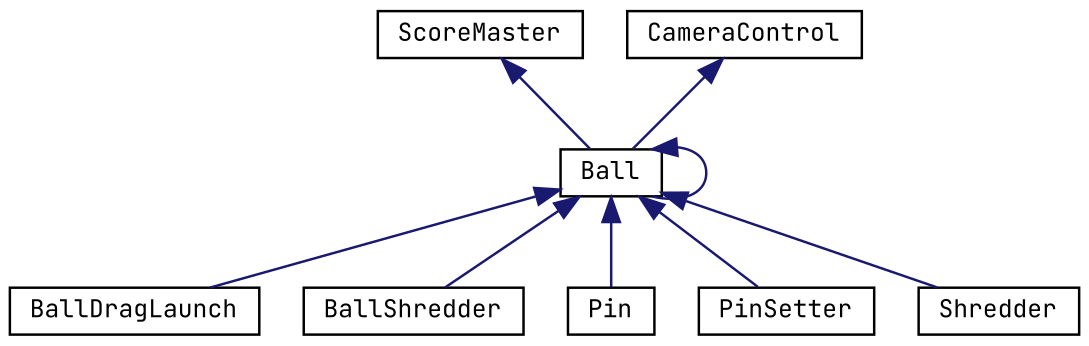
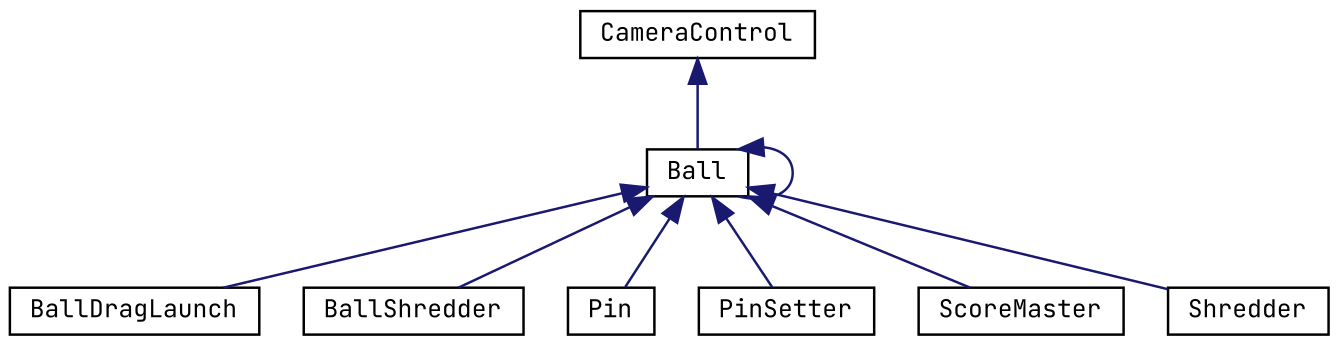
(555, 113) -> (871, 247)
